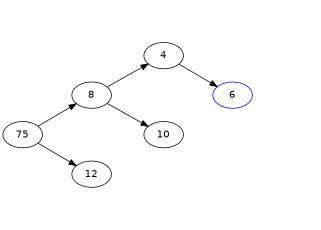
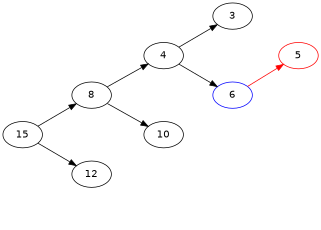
none -> (233, 16)
none -> (298, 56)
(23, 135) -> (23, 135)
